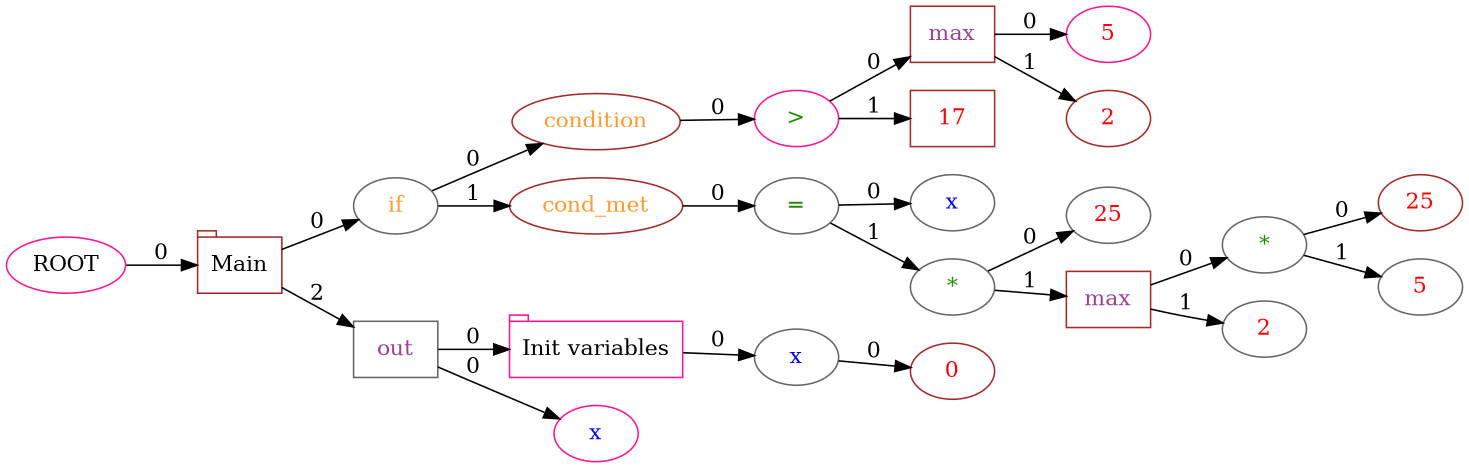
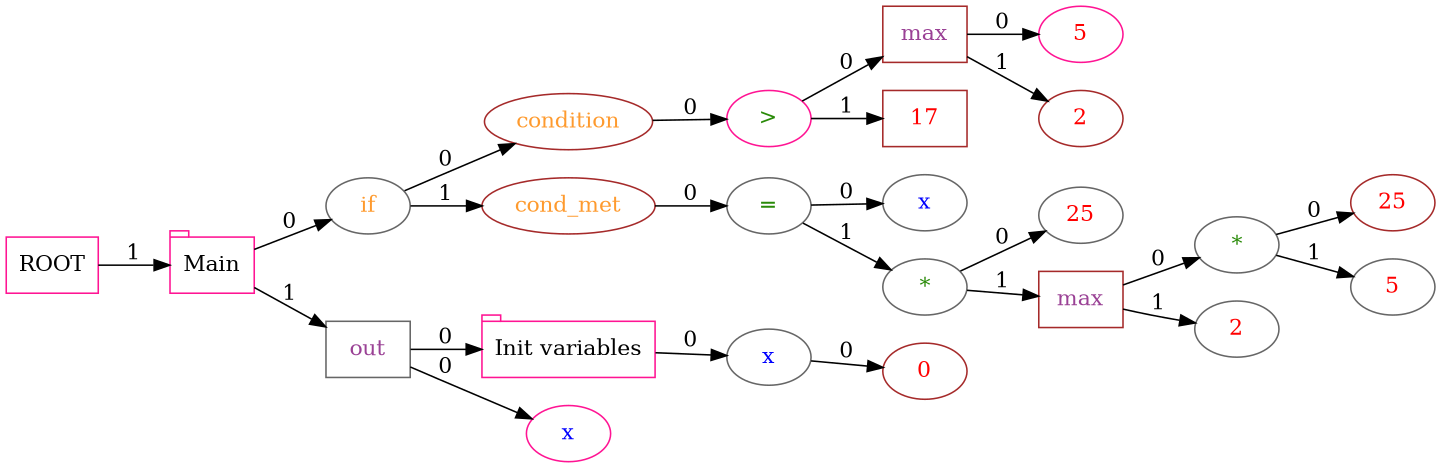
(162, 253) -> (134, 253)
(66, 265) -> (52, 265)
(240, 265) -> (212, 265)
(318, 294) -> (290, 294)
